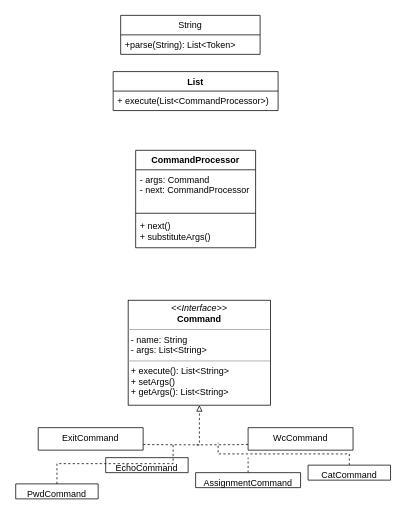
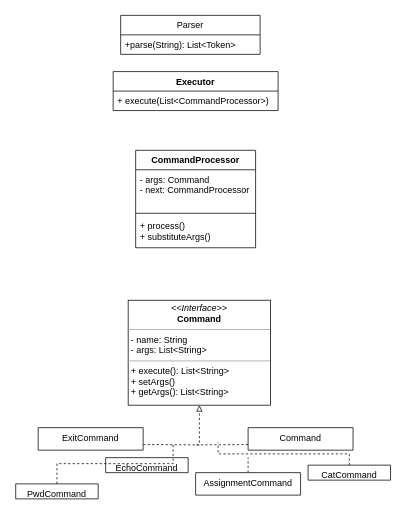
(190, 26) -> (190, 26)
(195, 82) -> (195, 82)
(158, 227) -> (166, 227)
(300, 438) -> (300, 438)
(248, 480) -> (248, 484)
